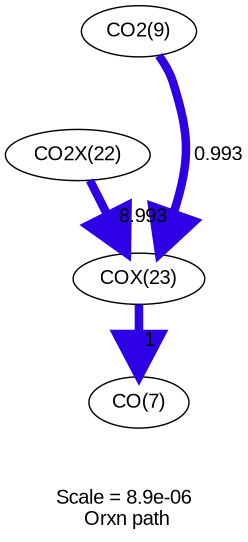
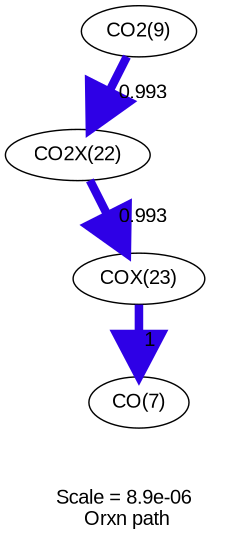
(185, 133) -> (118, 74)
(140, 217) -> (140, 217)
